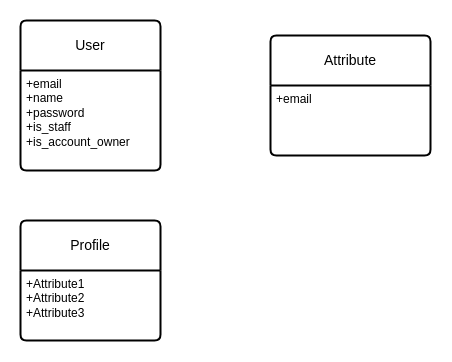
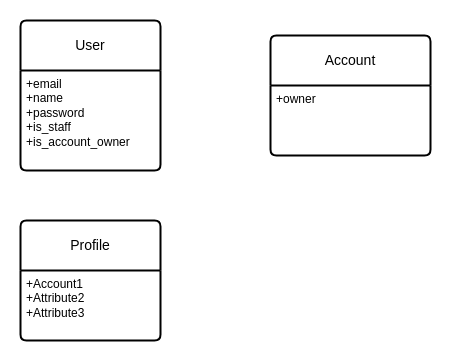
(351, 61) -> (351, 61)
(294, 100) -> (297, 100)
(62, 299) -> (62, 299)
